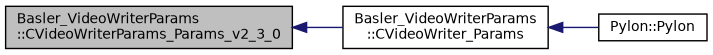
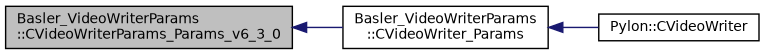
(149, 27) -> (149, 27)
(653, 27) -> (679, 27)
